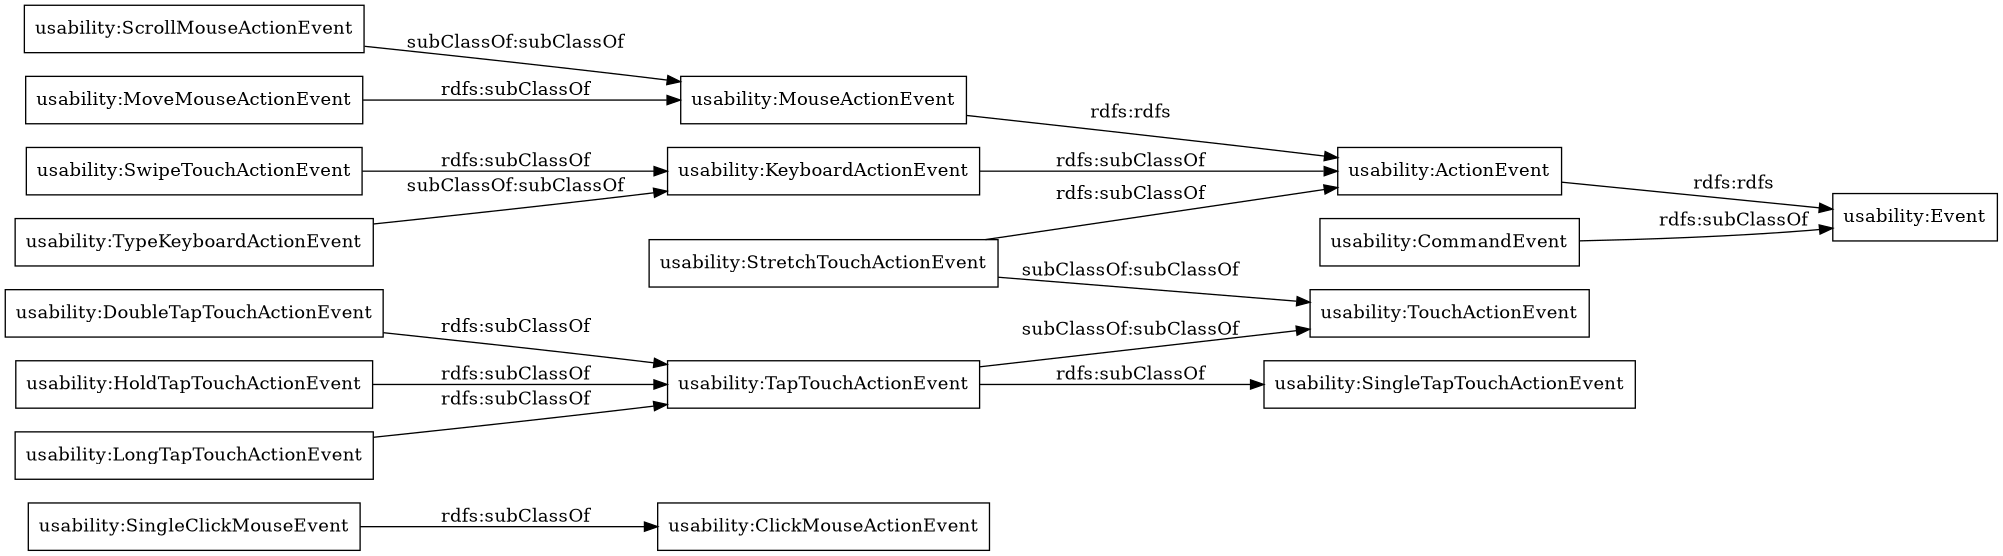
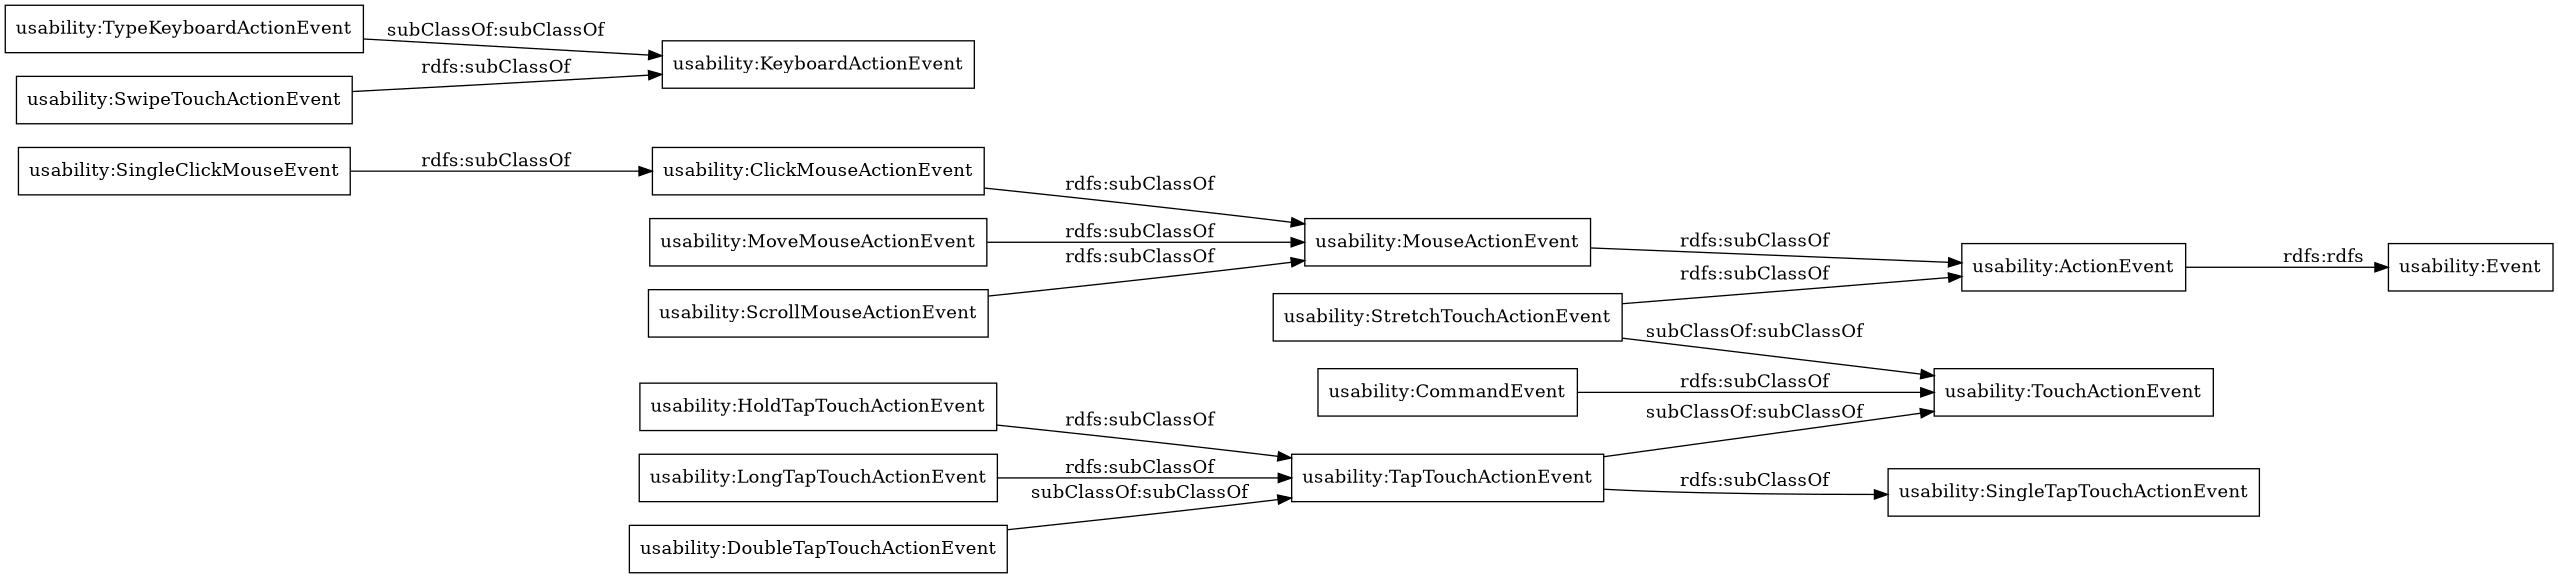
(516, 43) -> (1140, 257)
(1131, 113) -> (1755, 242)
(1152, 171) -> none
none -> (1138, 205)
(1700, 237) -> (1749, 392)
(516, 327) -> (1140, 493)
